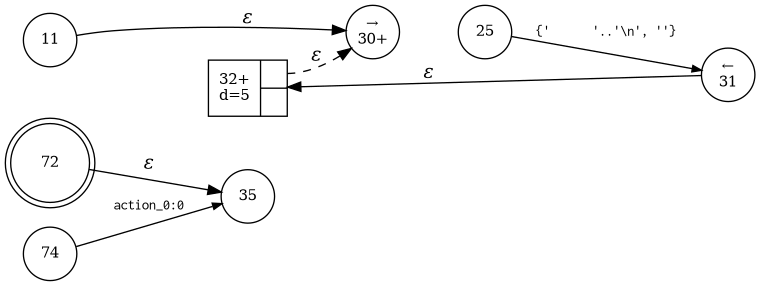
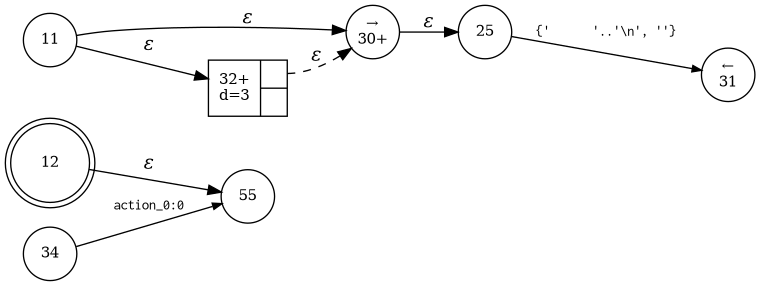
none -> (422, 32)
(501, 81) -> (136, 61)
(234, 96) -> (234, 96)
(50, 163) -> (50, 163)
(248, 196) -> (248, 196)
(50, 254) -> (50, 254)
